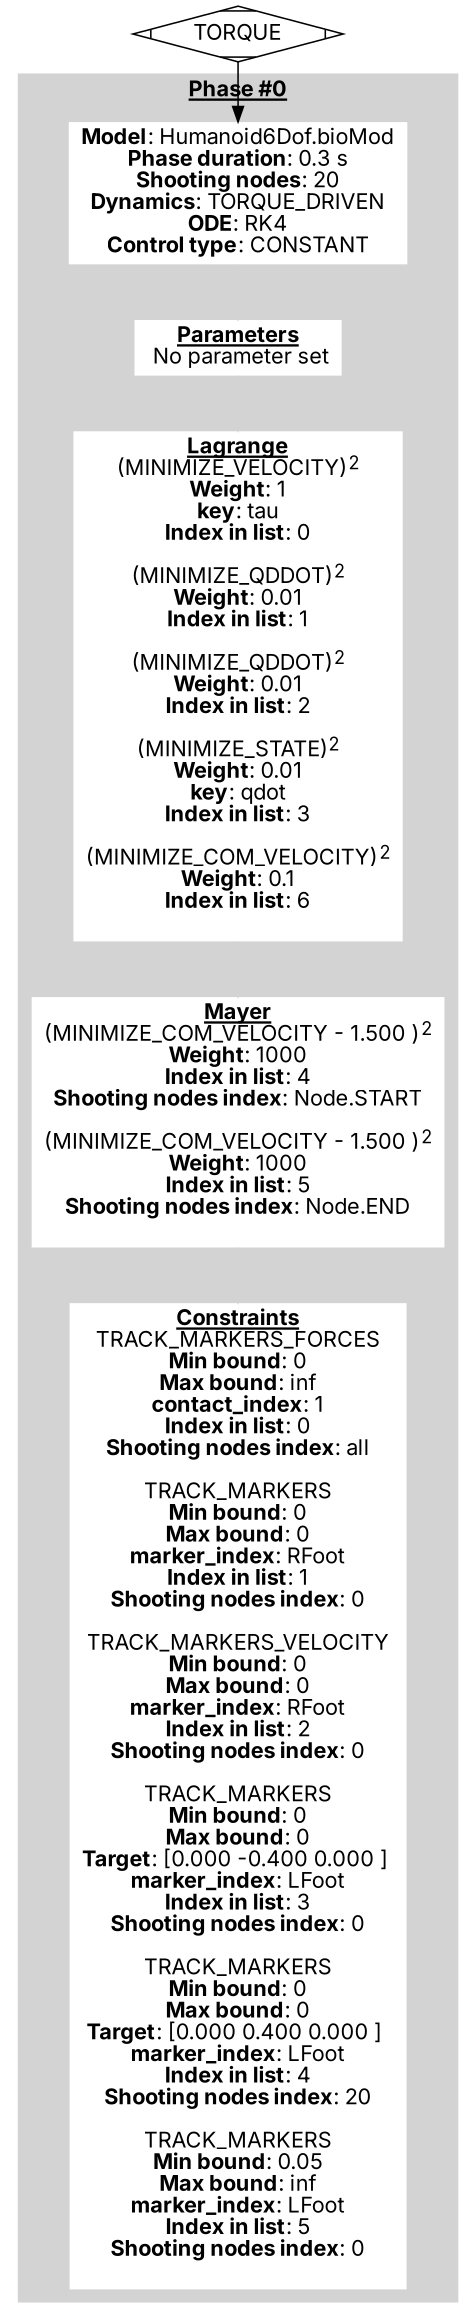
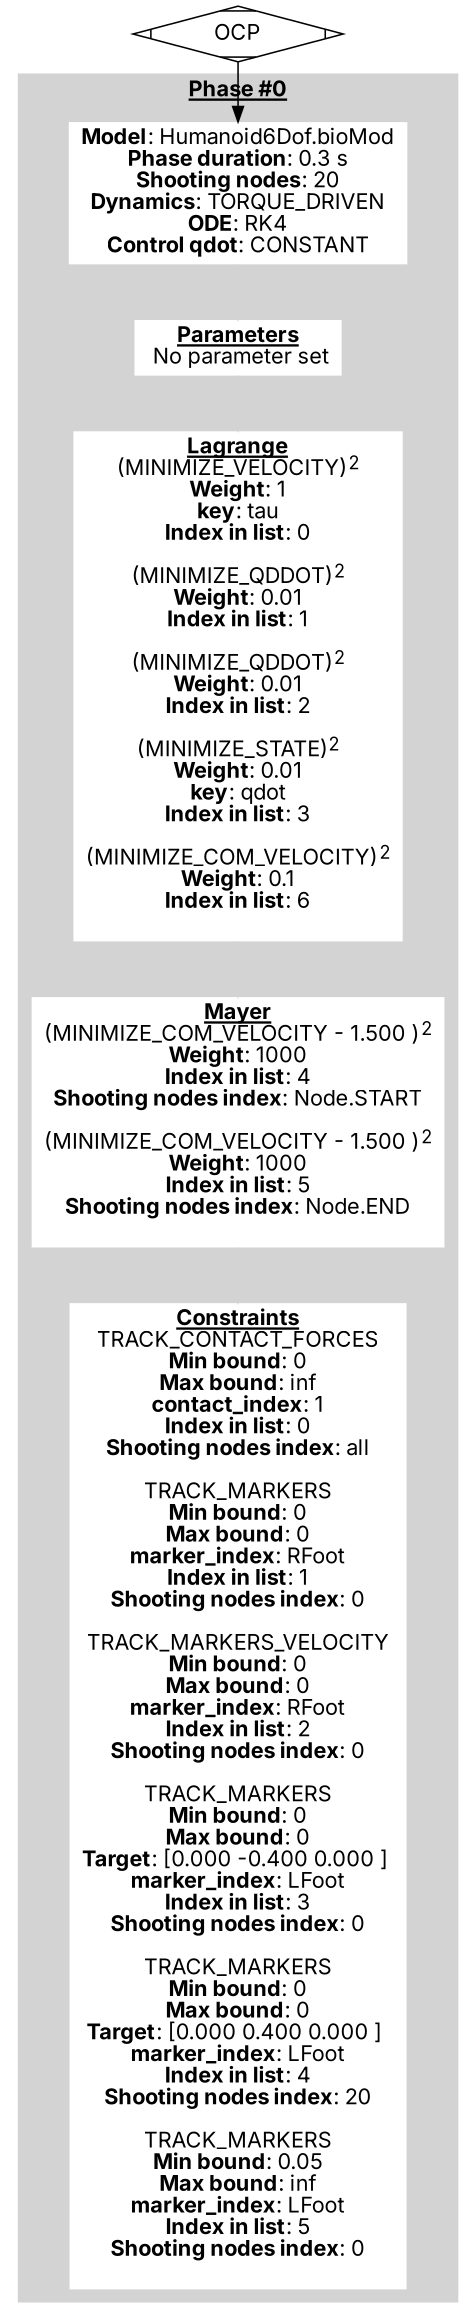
(238, 34) -> (238, 34)
(172, 246) -> (172, 246)
(238, 1340) -> (238, 1340)
